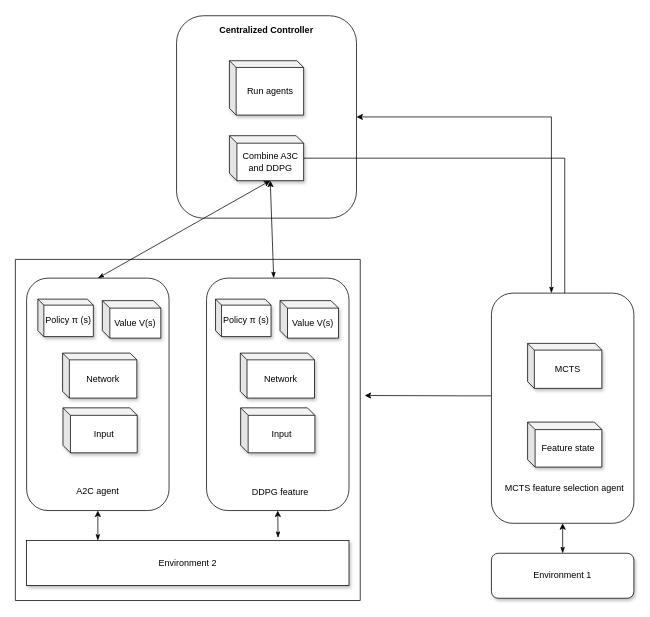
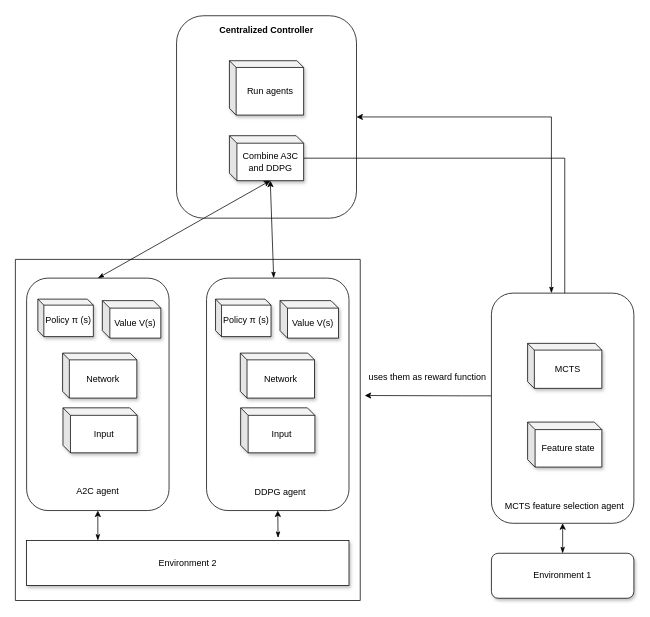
none -> (428, 377)
(564, 488) -> (564, 507)
(281, 492) -> (281, 492)
